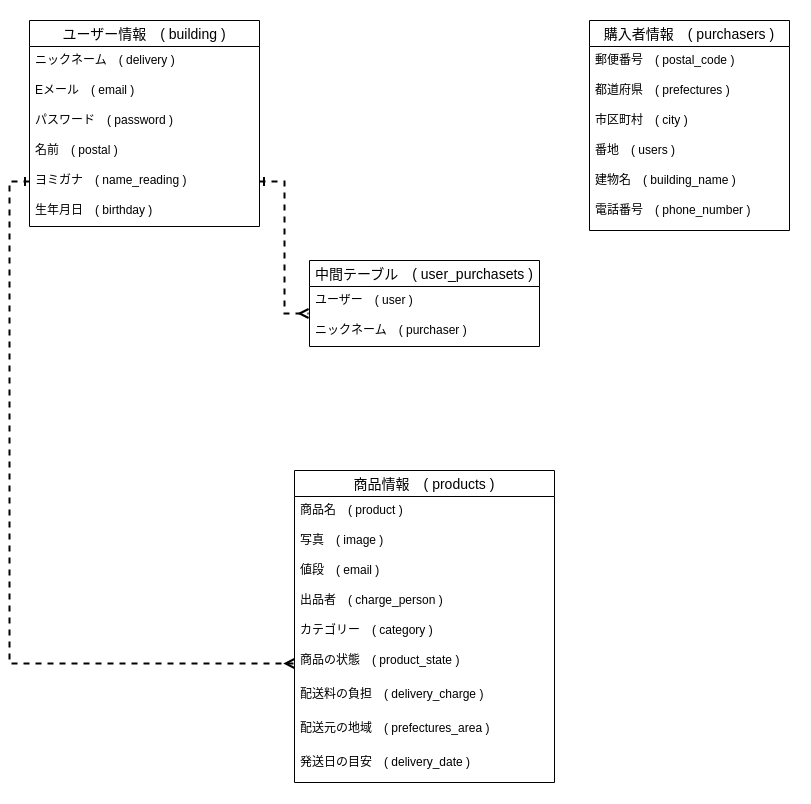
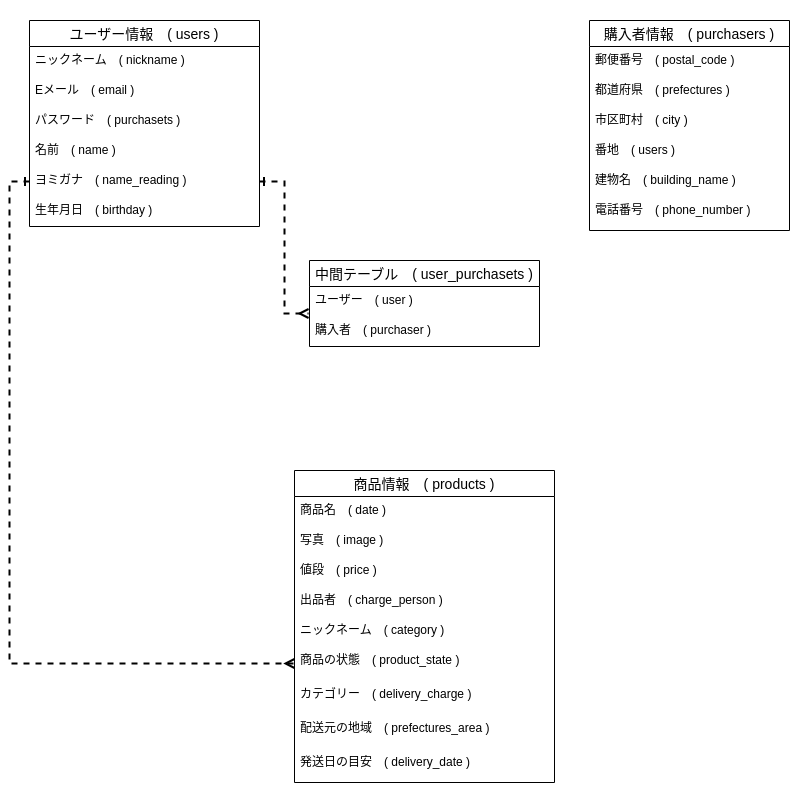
(144, 34) -> (144, 34)
(111, 60) -> (113, 60)
(108, 120) -> (115, 120)
(82, 150) -> (77, 150)
(398, 330) -> (380, 330)
(358, 510) -> (348, 510)
(342, 570) -> (344, 570)
(373, 630) -> (379, 630)
(400, 694) -> (394, 694)
